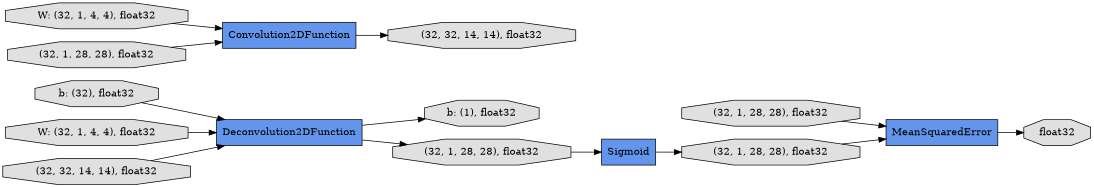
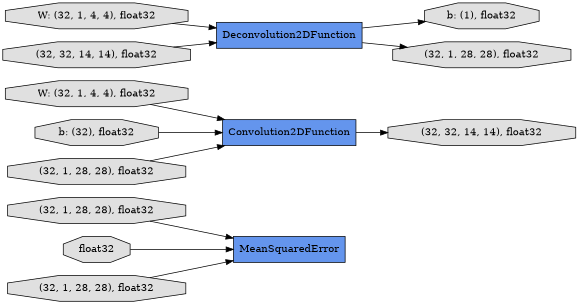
(180, 110) -> (187, 133)
(1007, 133) -> (178, 249)
(629, 152) -> none
